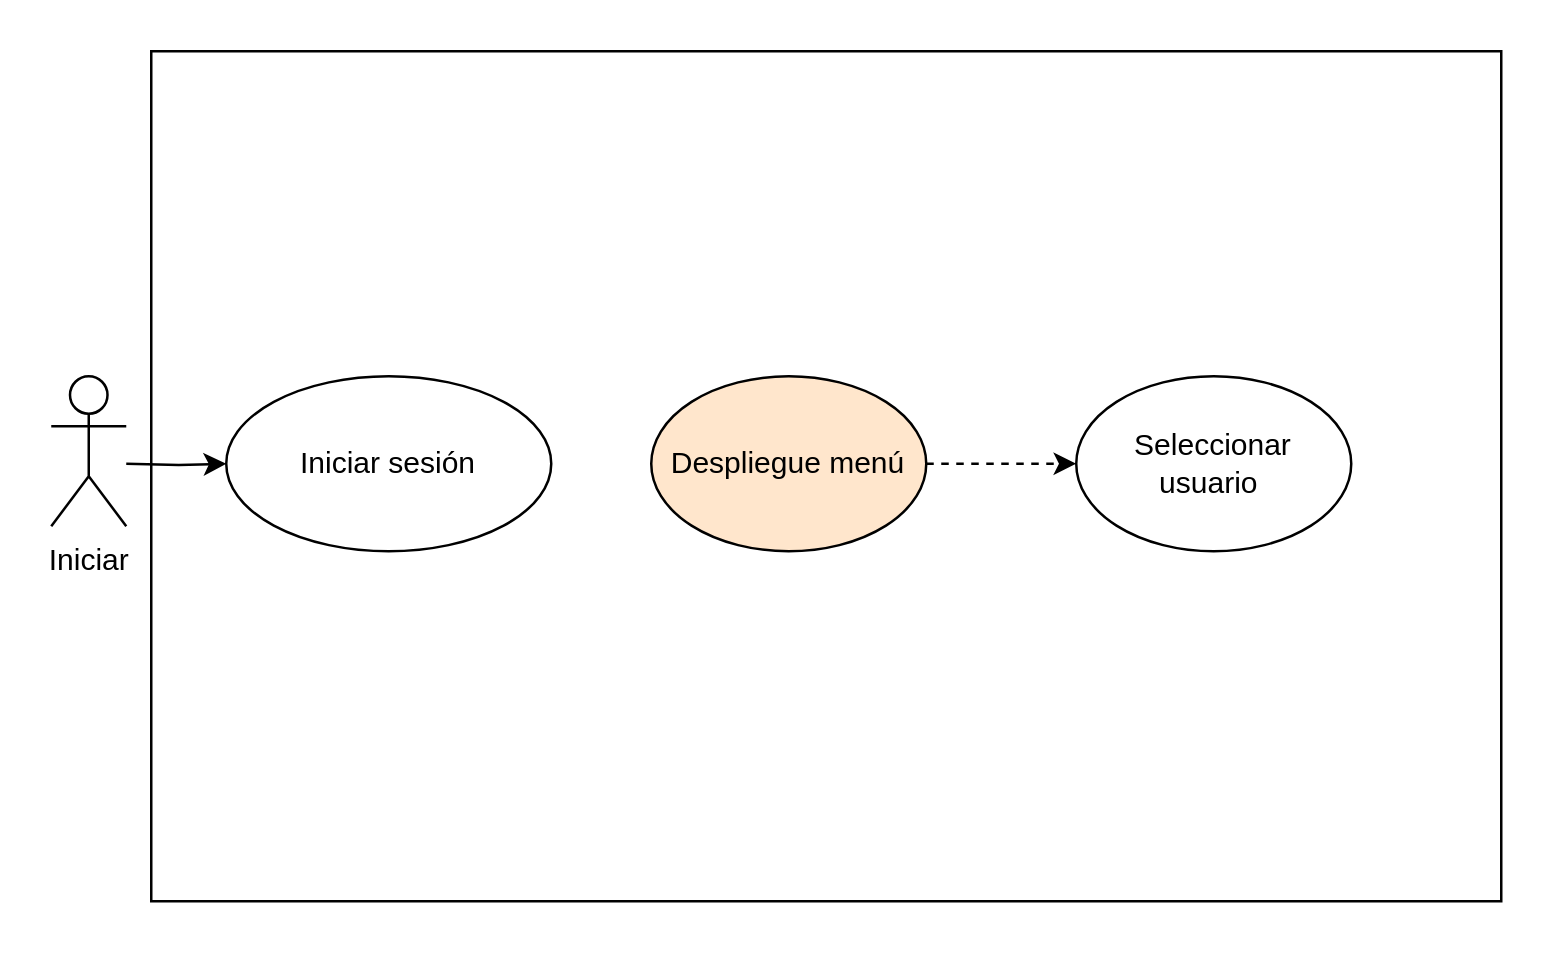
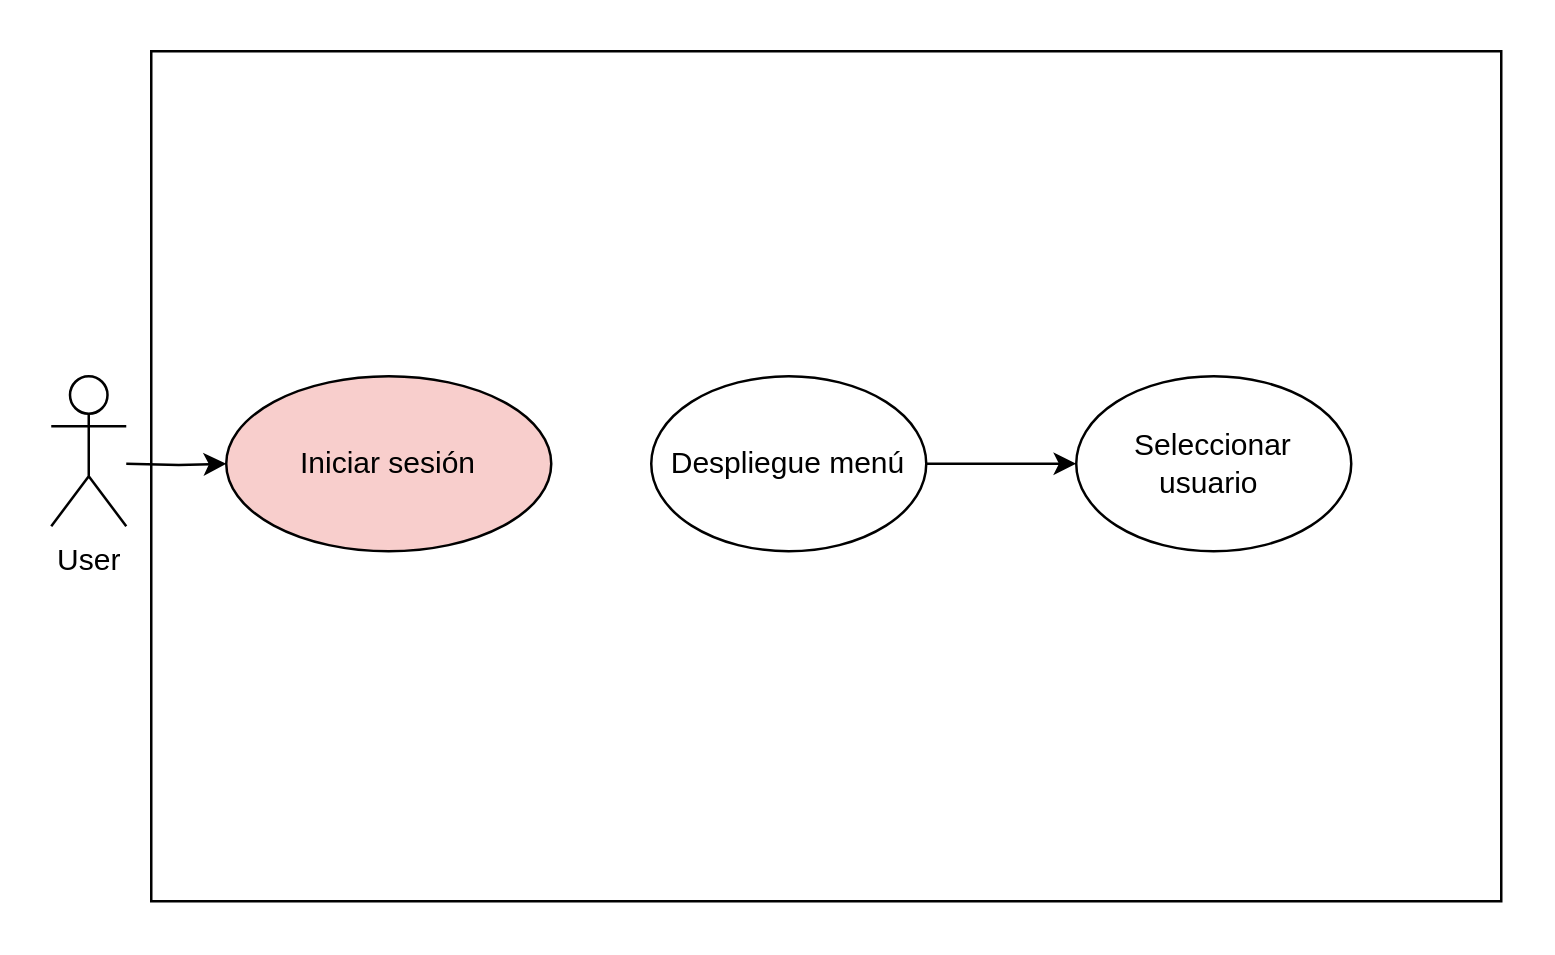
(389, 464) -> (389, 464)
(789, 464) -> (789, 464)
(996, 464) -> (996, 464)
(90, 562) -> (90, 562)
